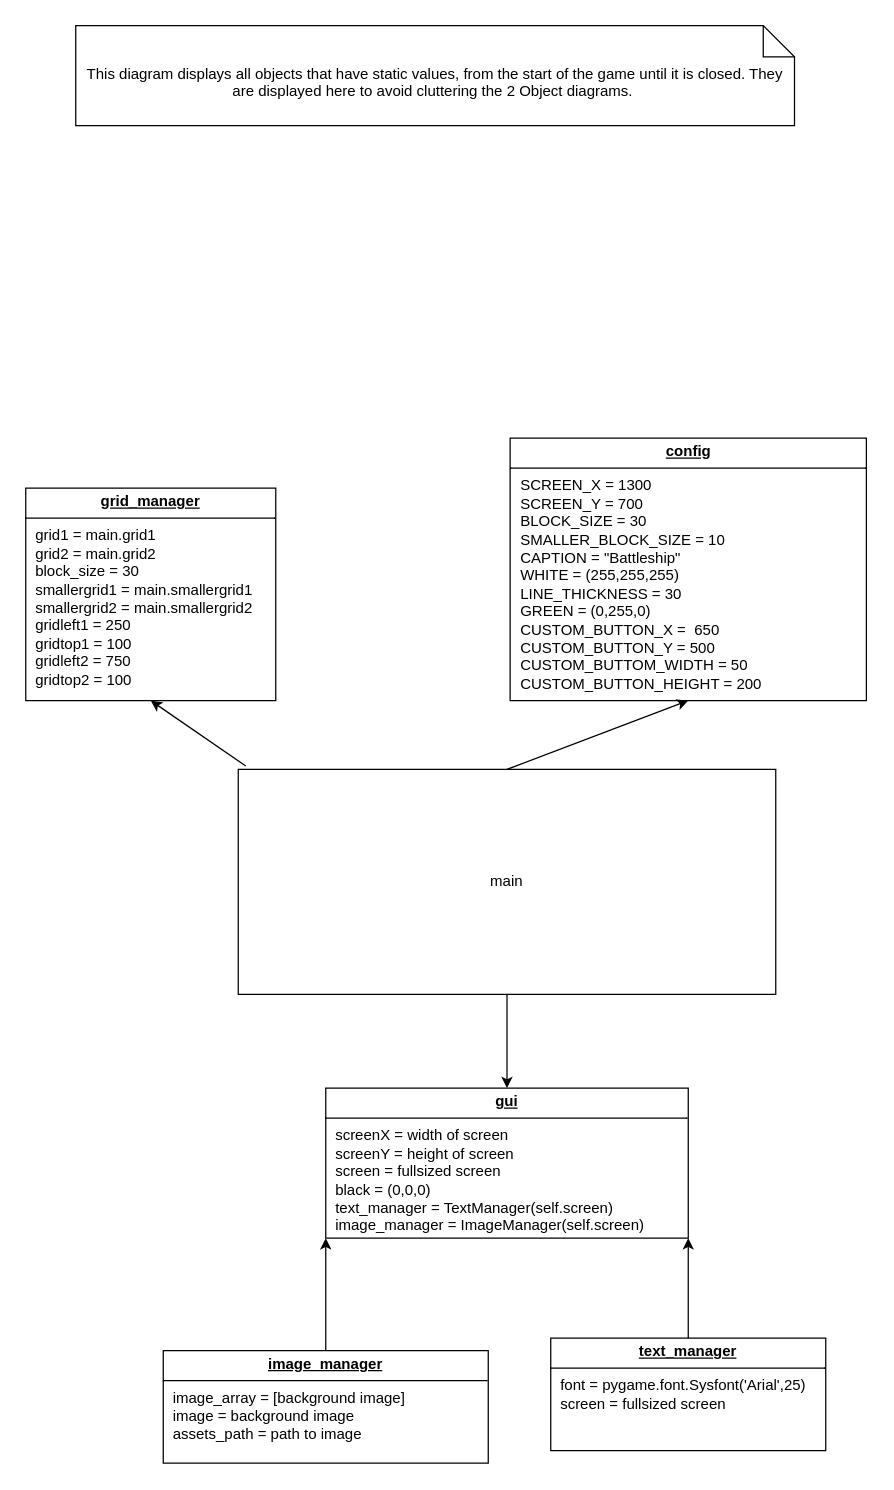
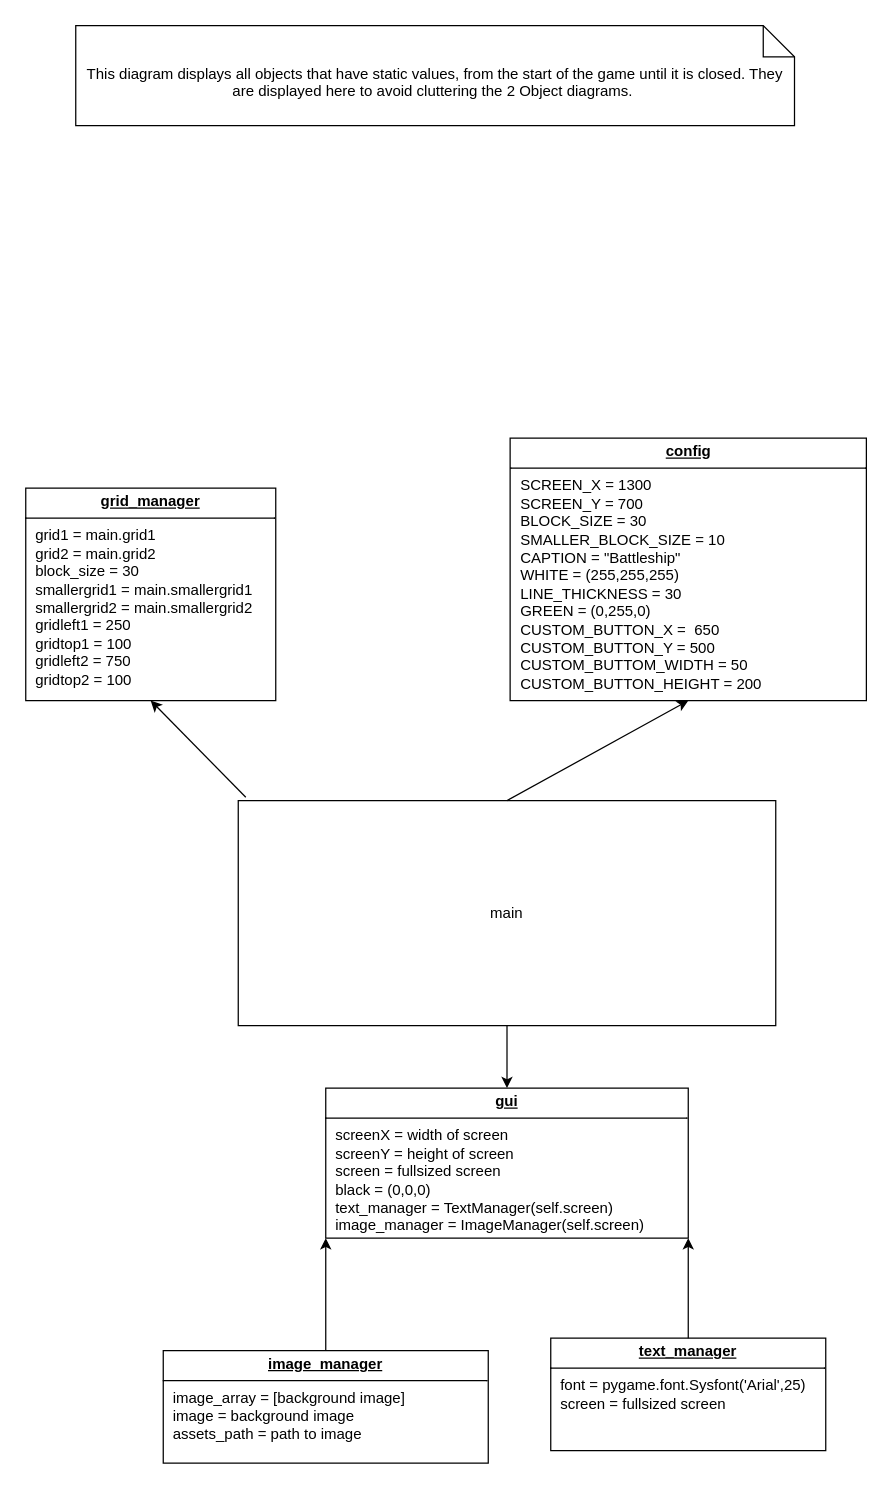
(507, 882) -> (507, 913)
